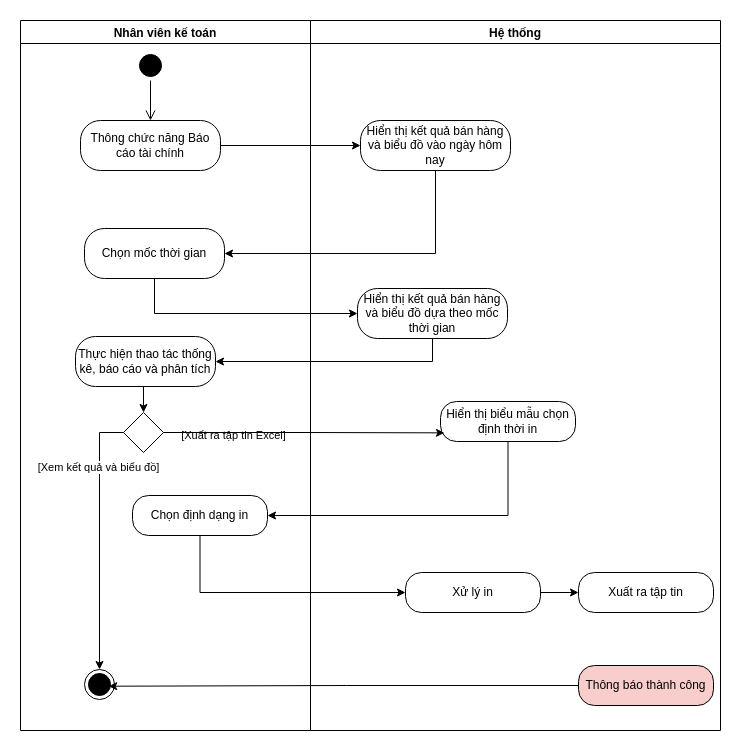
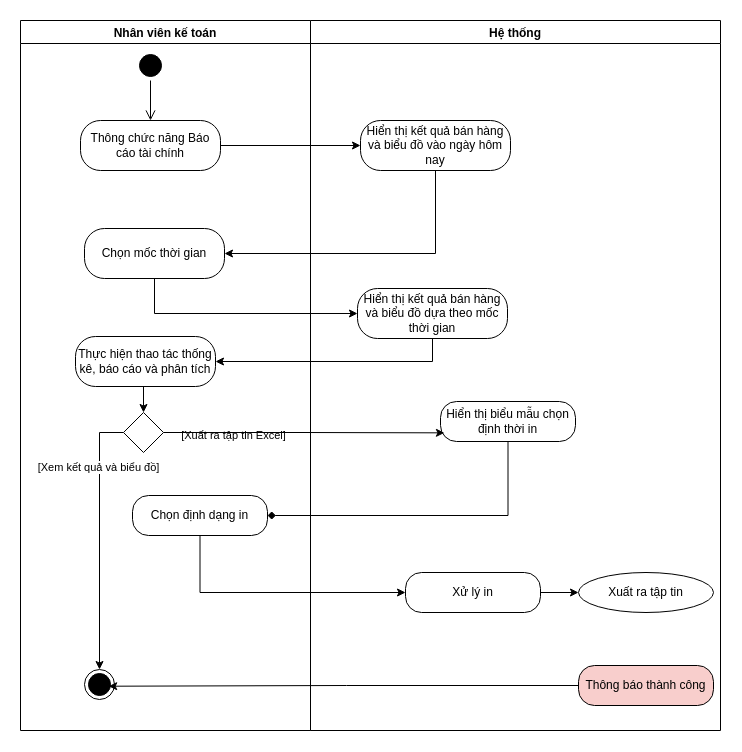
(276, 516) -> (276, 516)
(646, 593) -> (646, 593)
